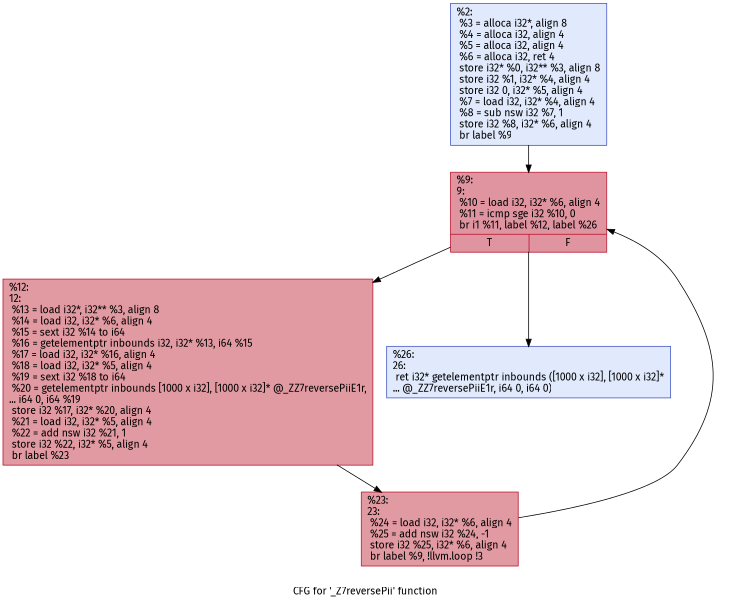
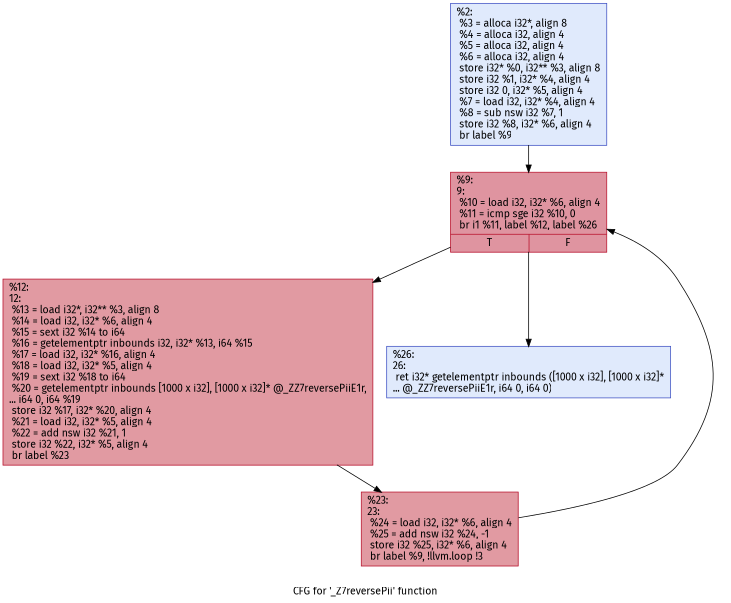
(506, 57) -> (511, 57)
